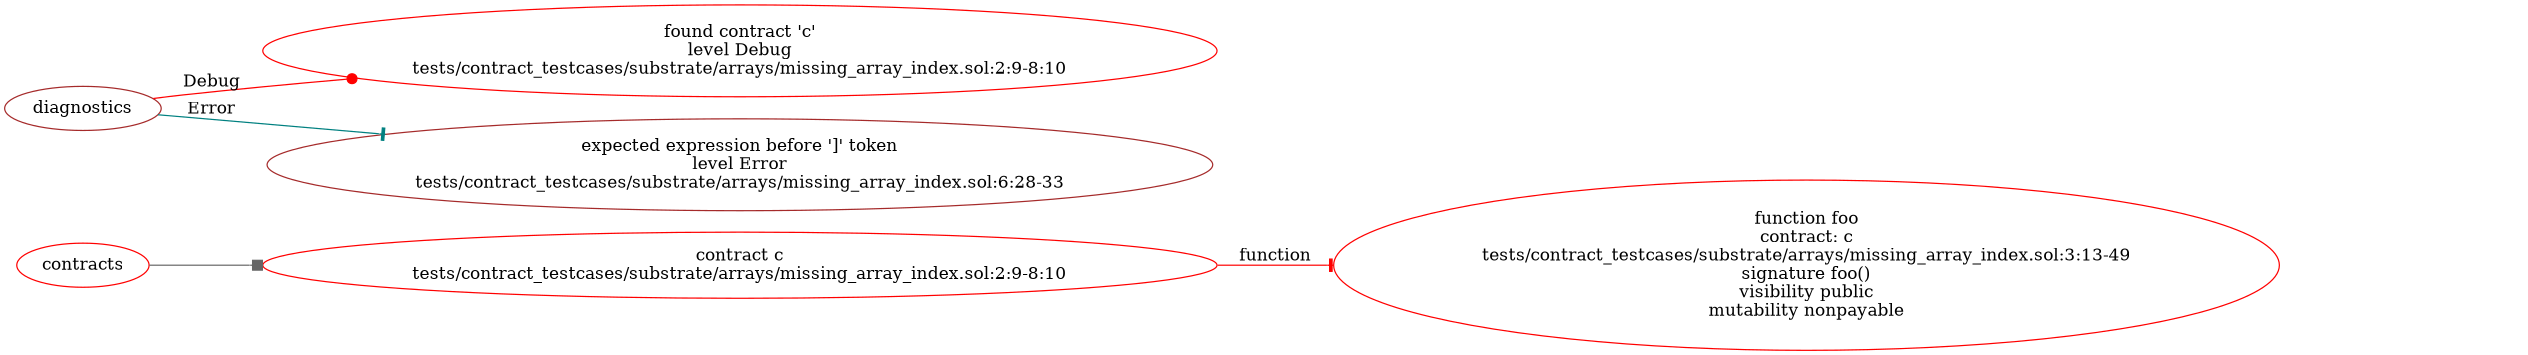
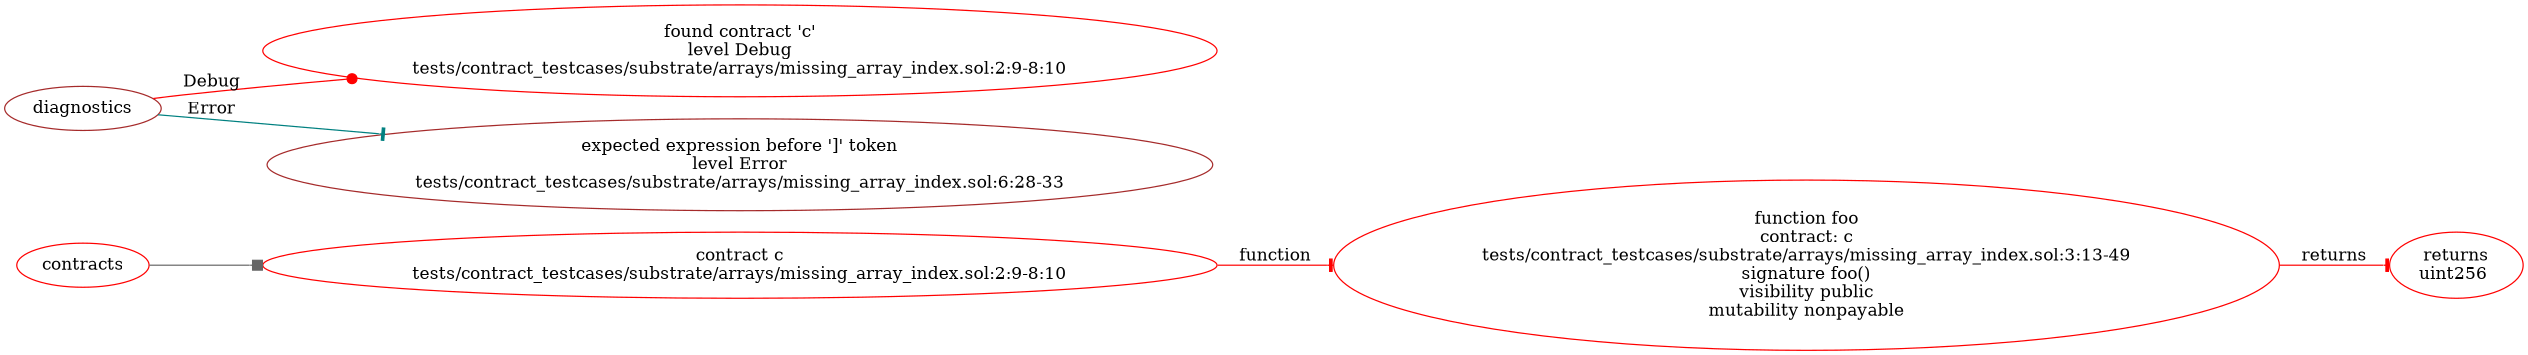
none -> (2456, 265)
